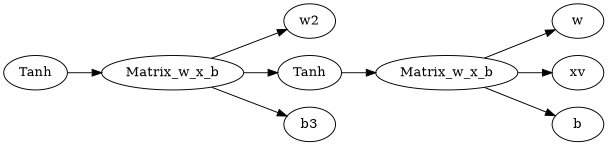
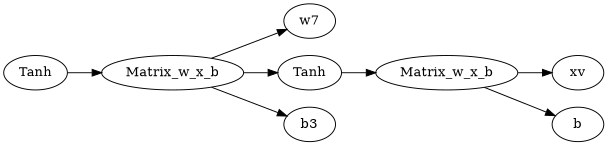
(310, 21) -> (310, 21)
(578, 21) -> none
